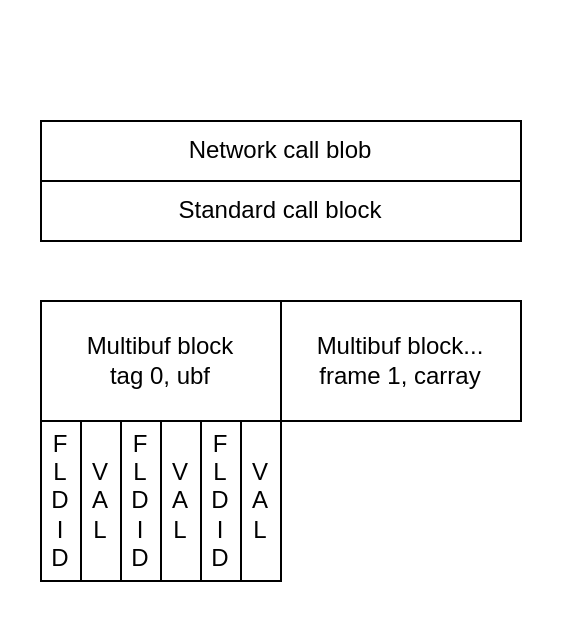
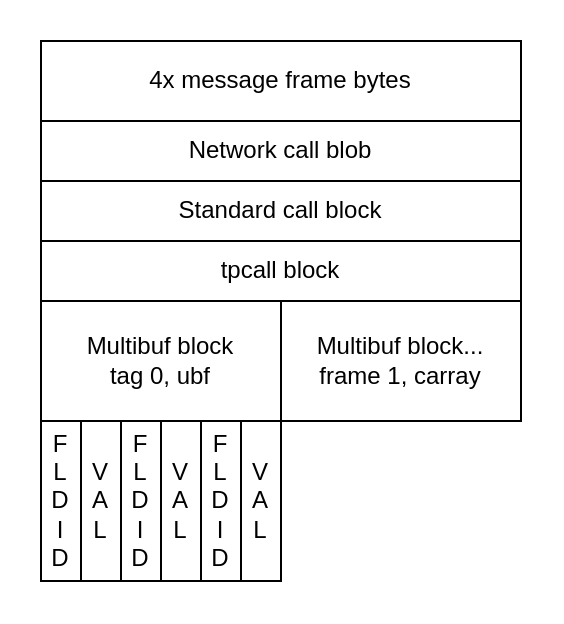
none -> (281, 81)
none -> (281, 271)
